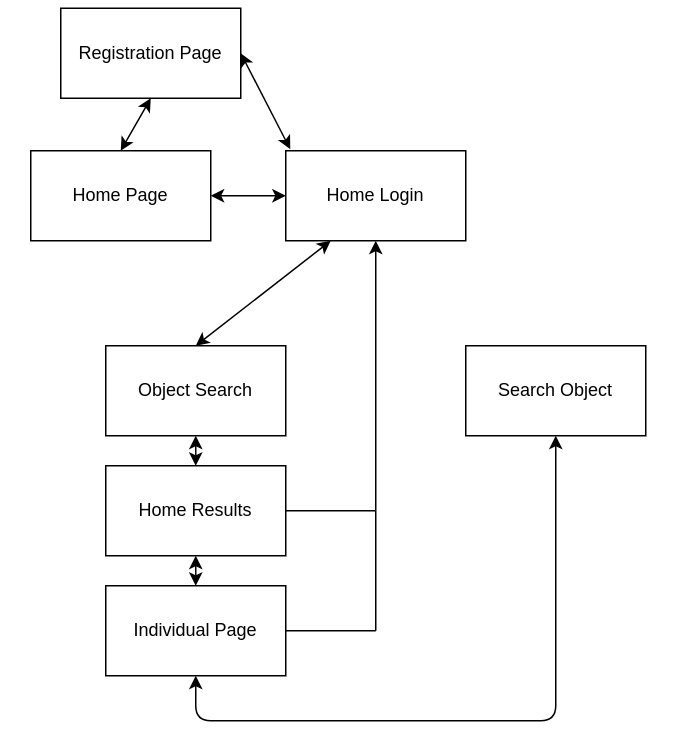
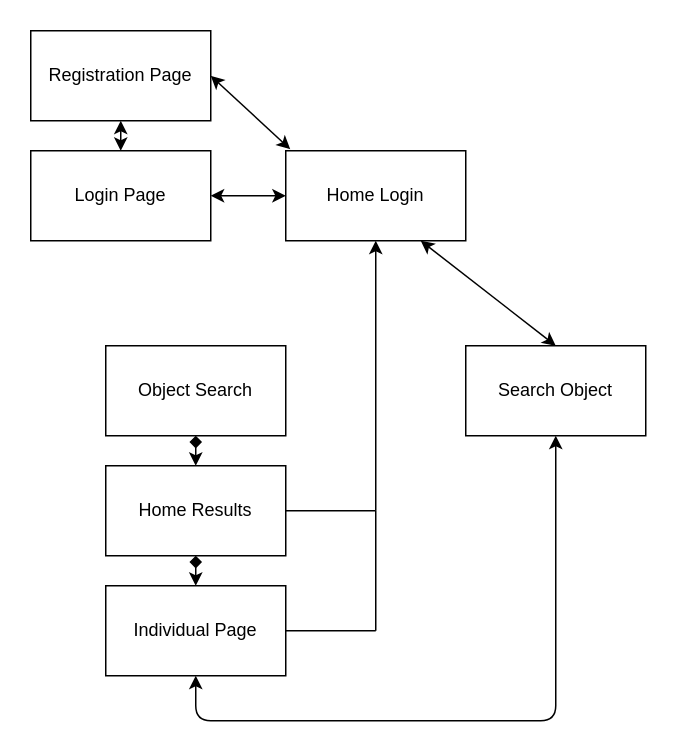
(151, 53) -> (121, 76)
(121, 196) -> (121, 196)
(263, 294) -> none
none -> (489, 294)
(196, 446) -> (196, 448)
(196, 566) -> (196, 568)
